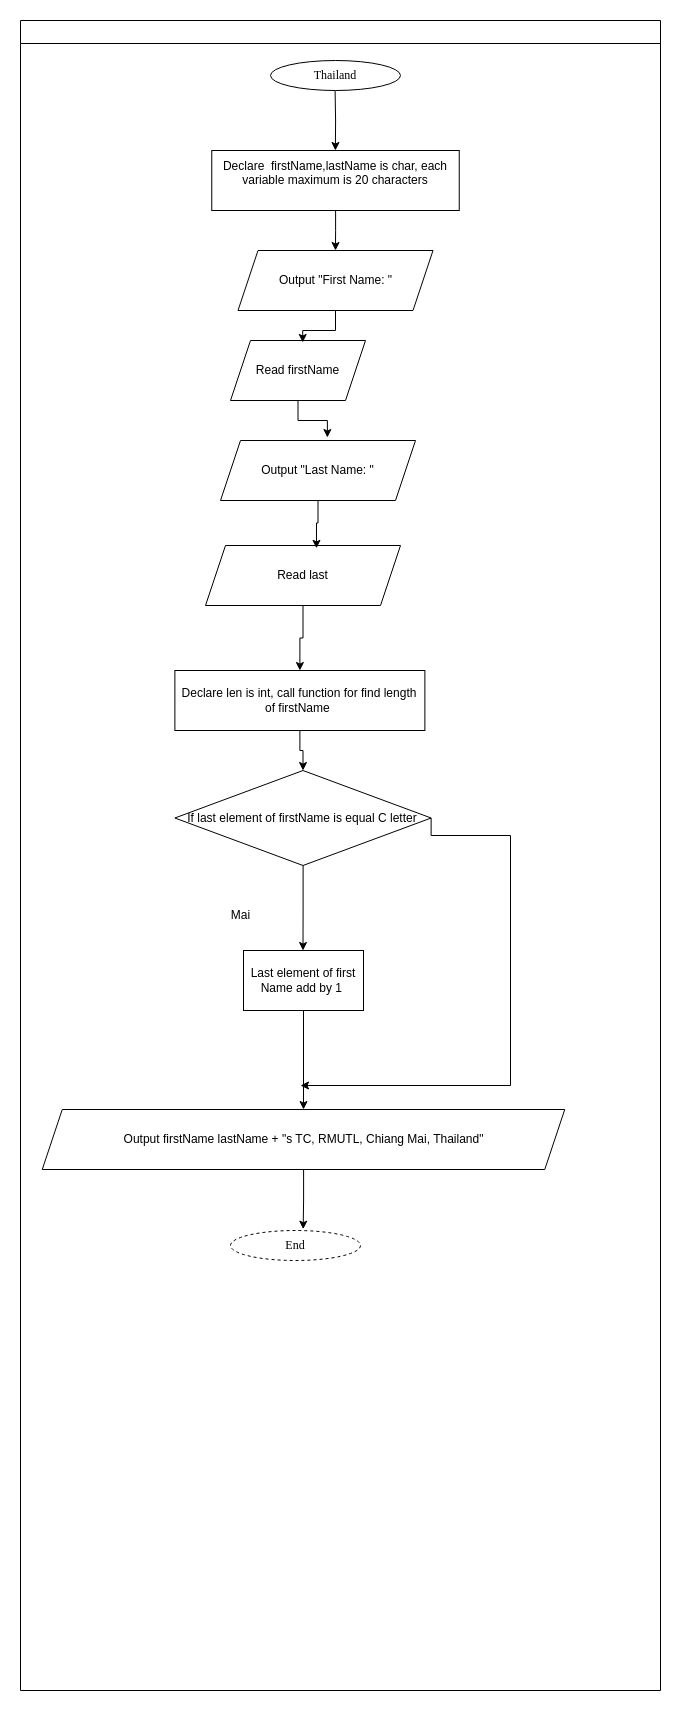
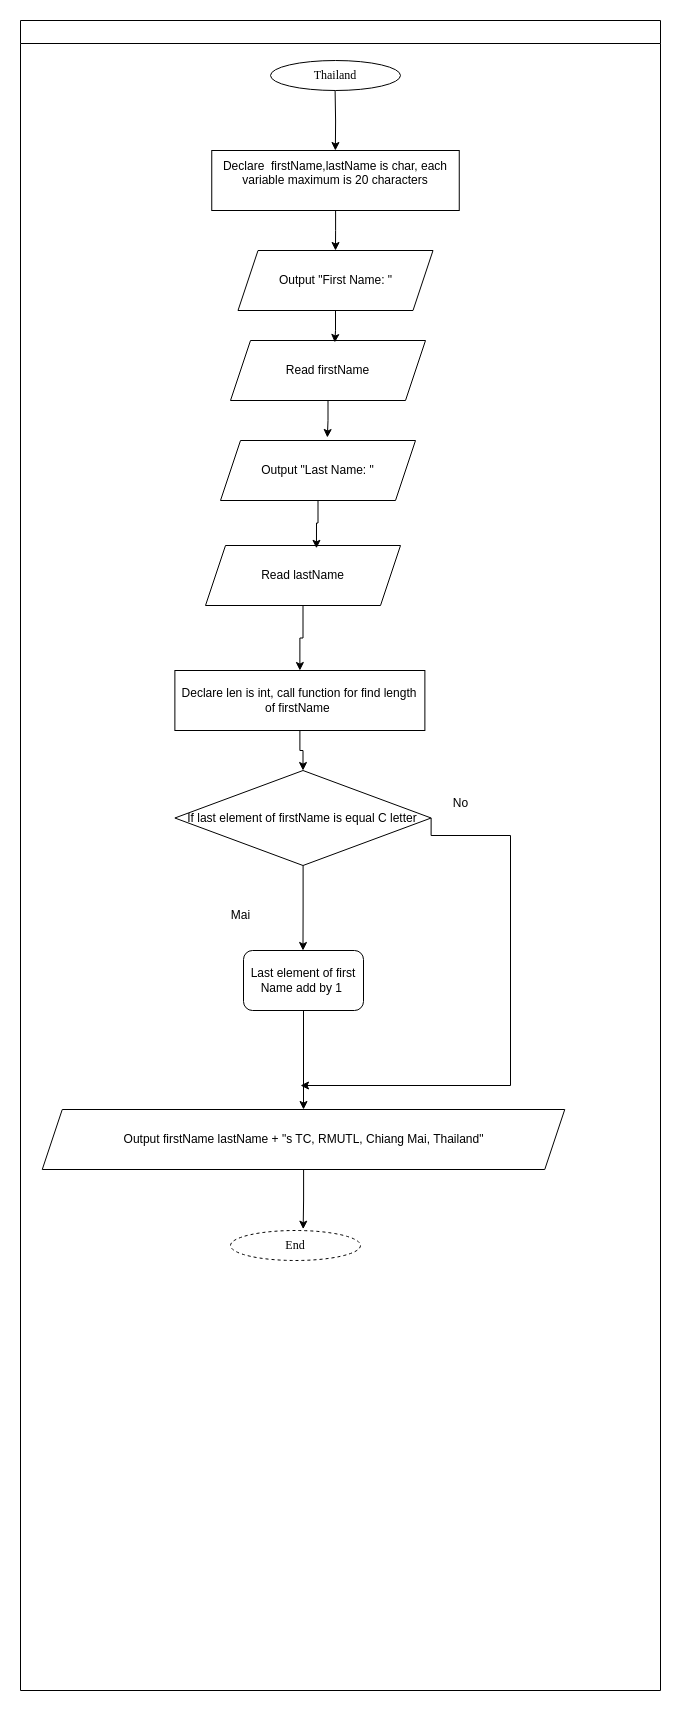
(298, 371) -> (328, 371)
(303, 576) -> (303, 576)
none -> (461, 811)
(304, 981) -> (304, 981)
